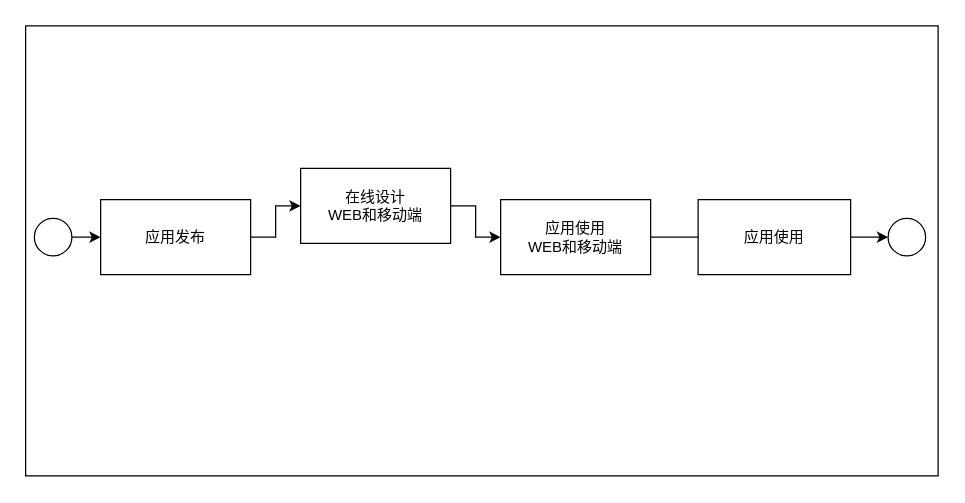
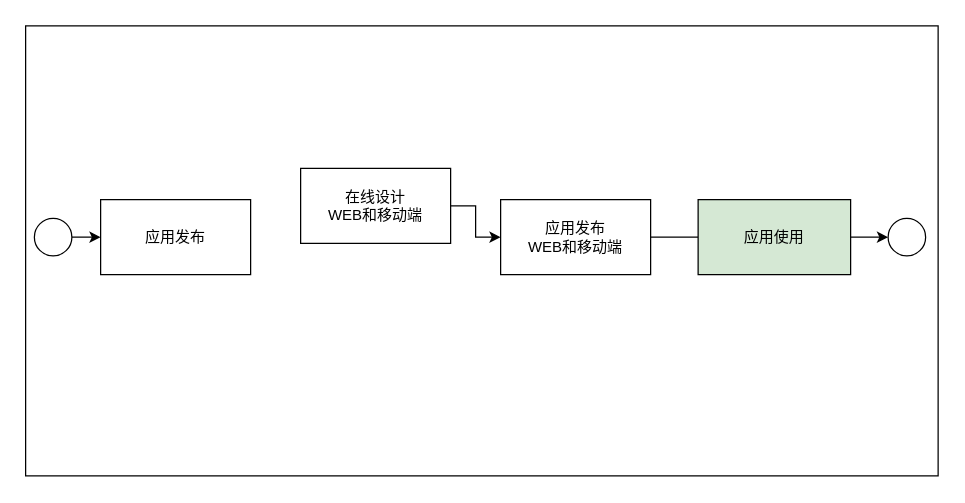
(276, 226) -> none
(576, 237) -> (576, 237)
(774, 237) -> (774, 237)
